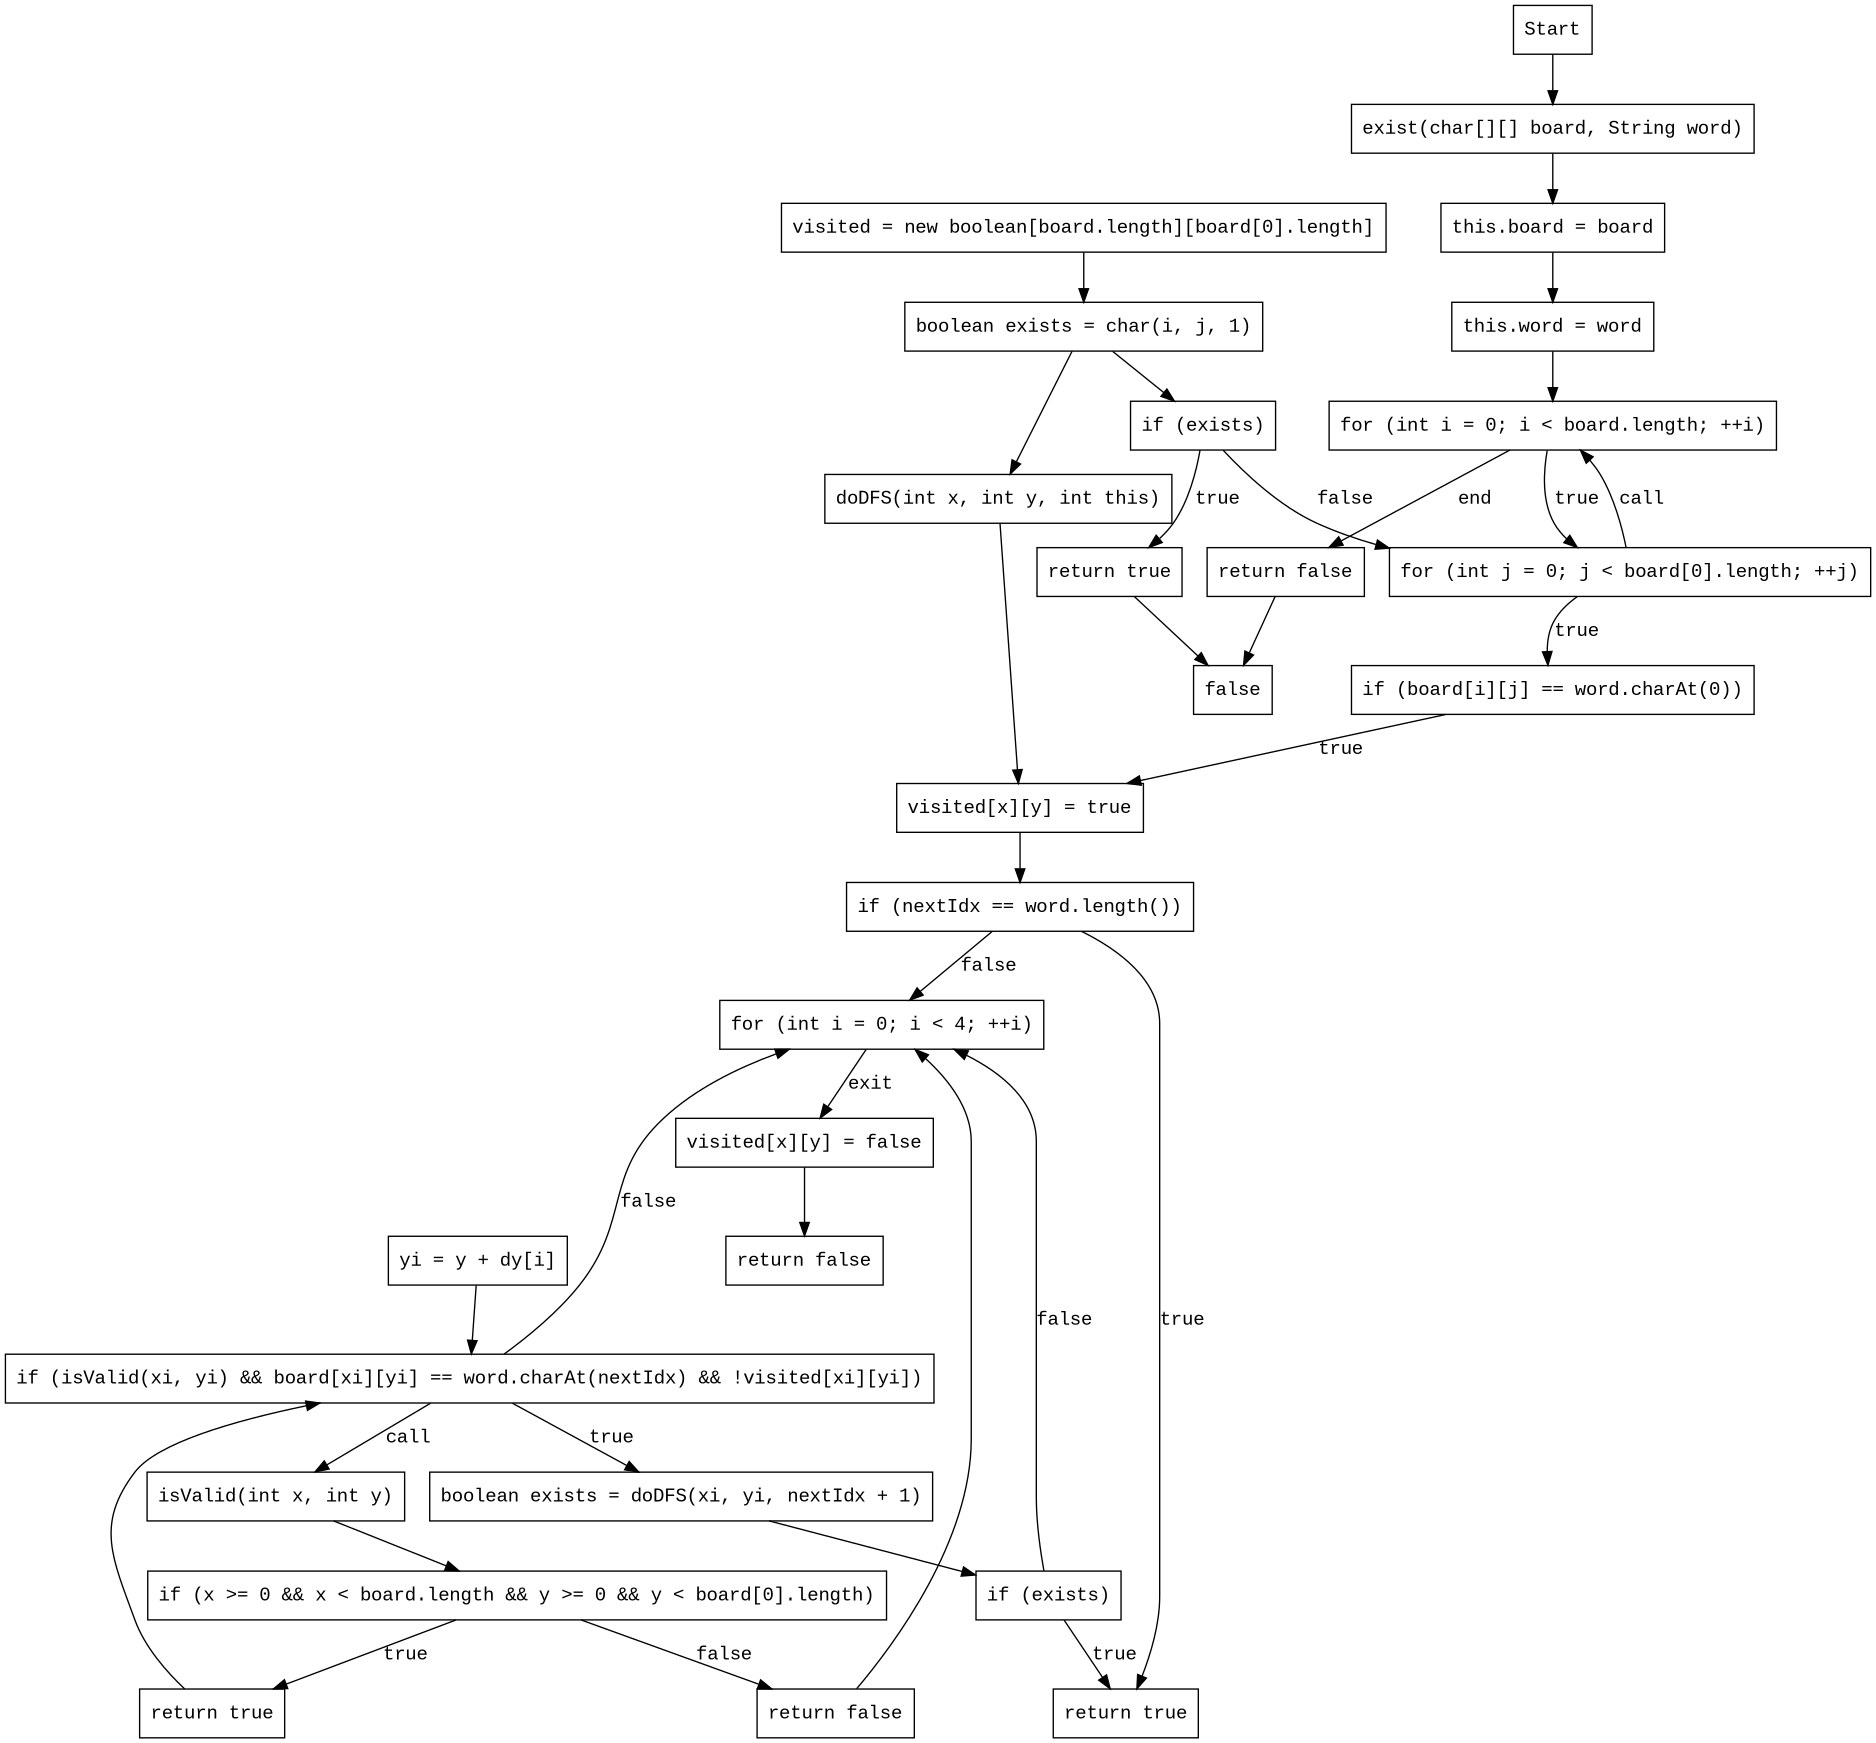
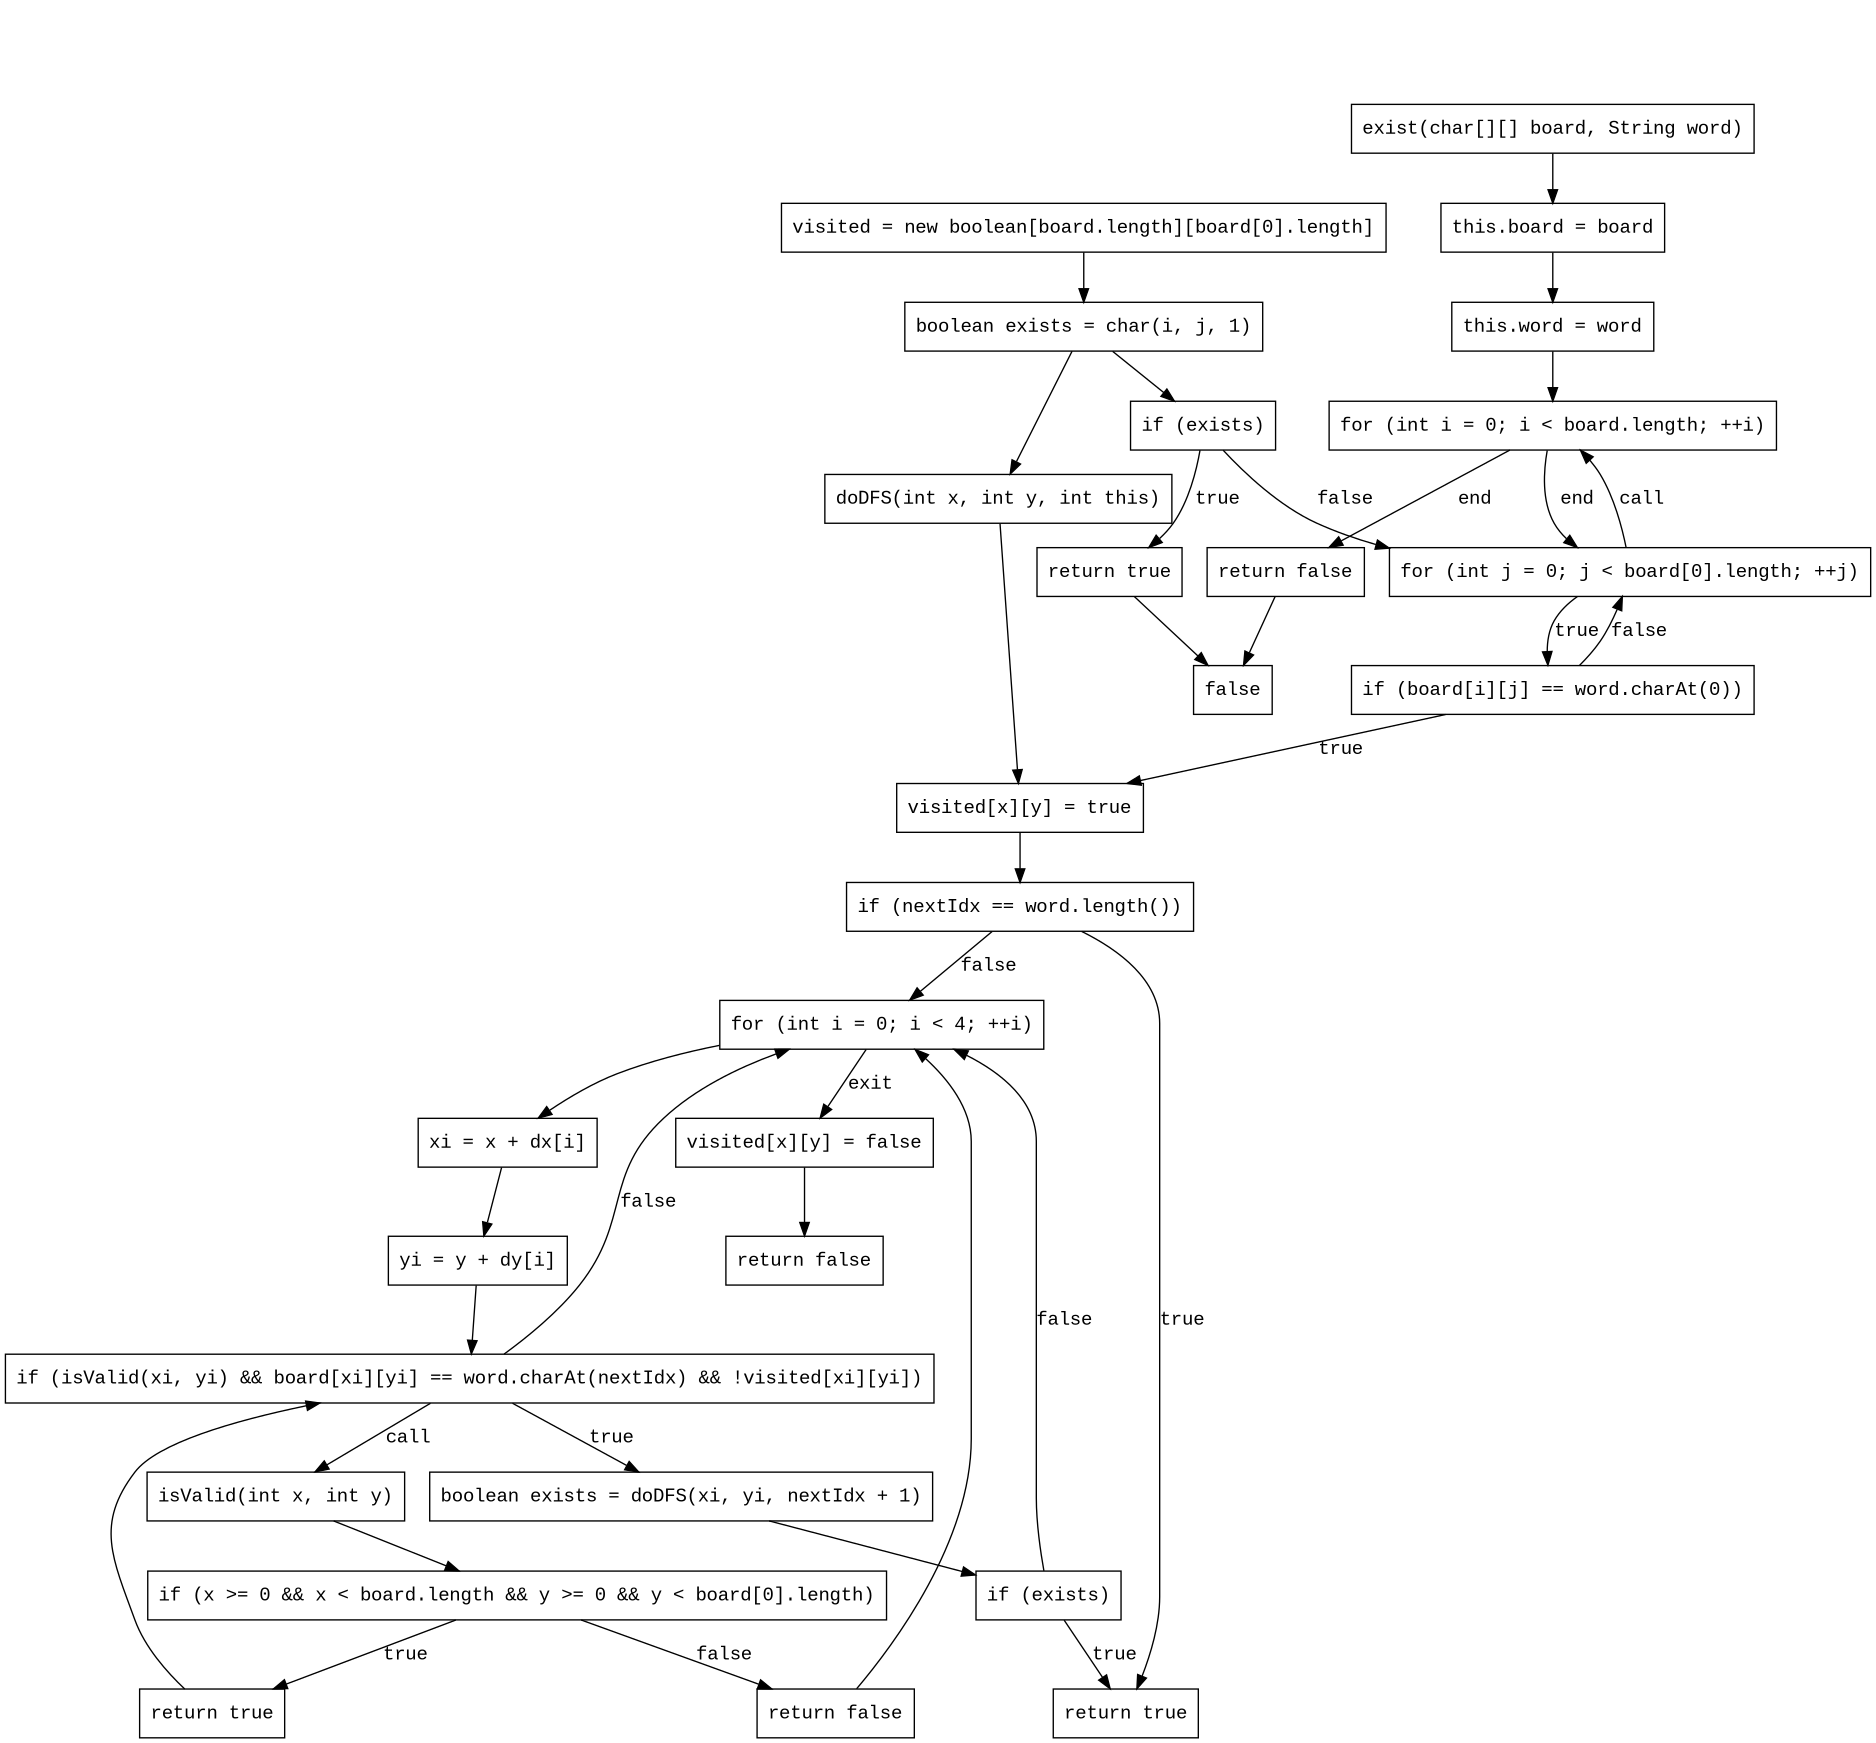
(1553, 30) -> none
(1577, 499) -> (1577, 499)
none -> (1601, 640)
none -> (508, 1143)
